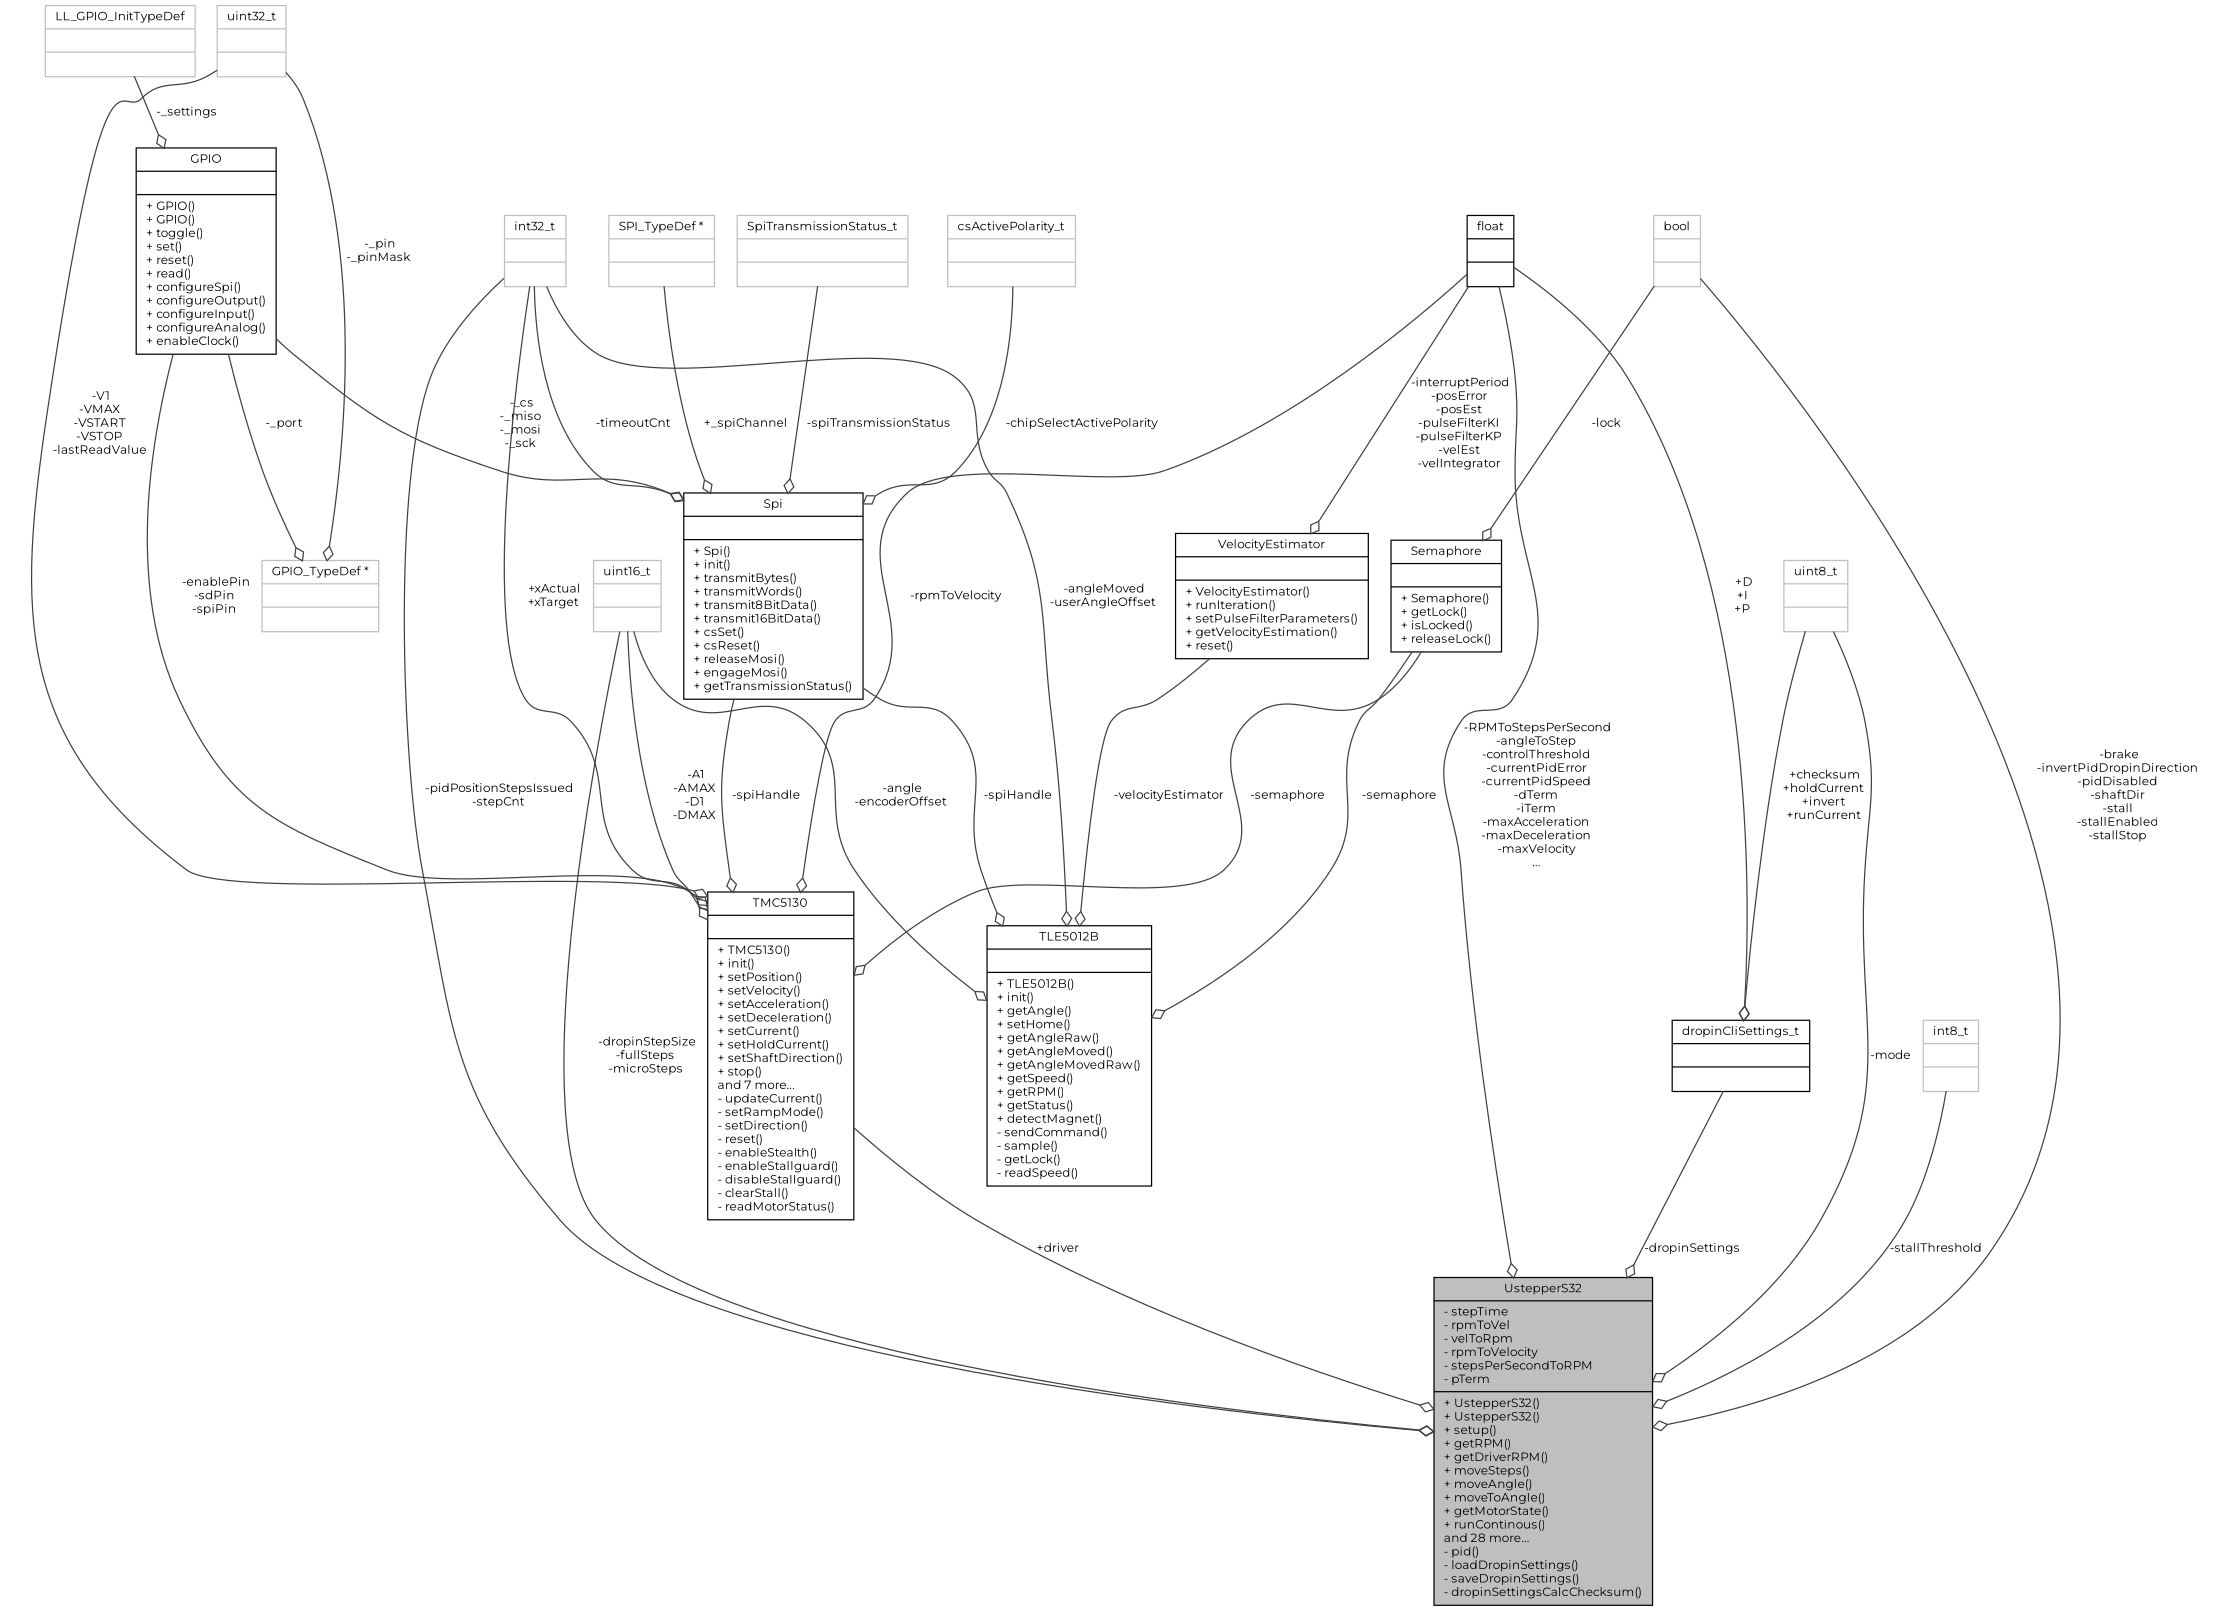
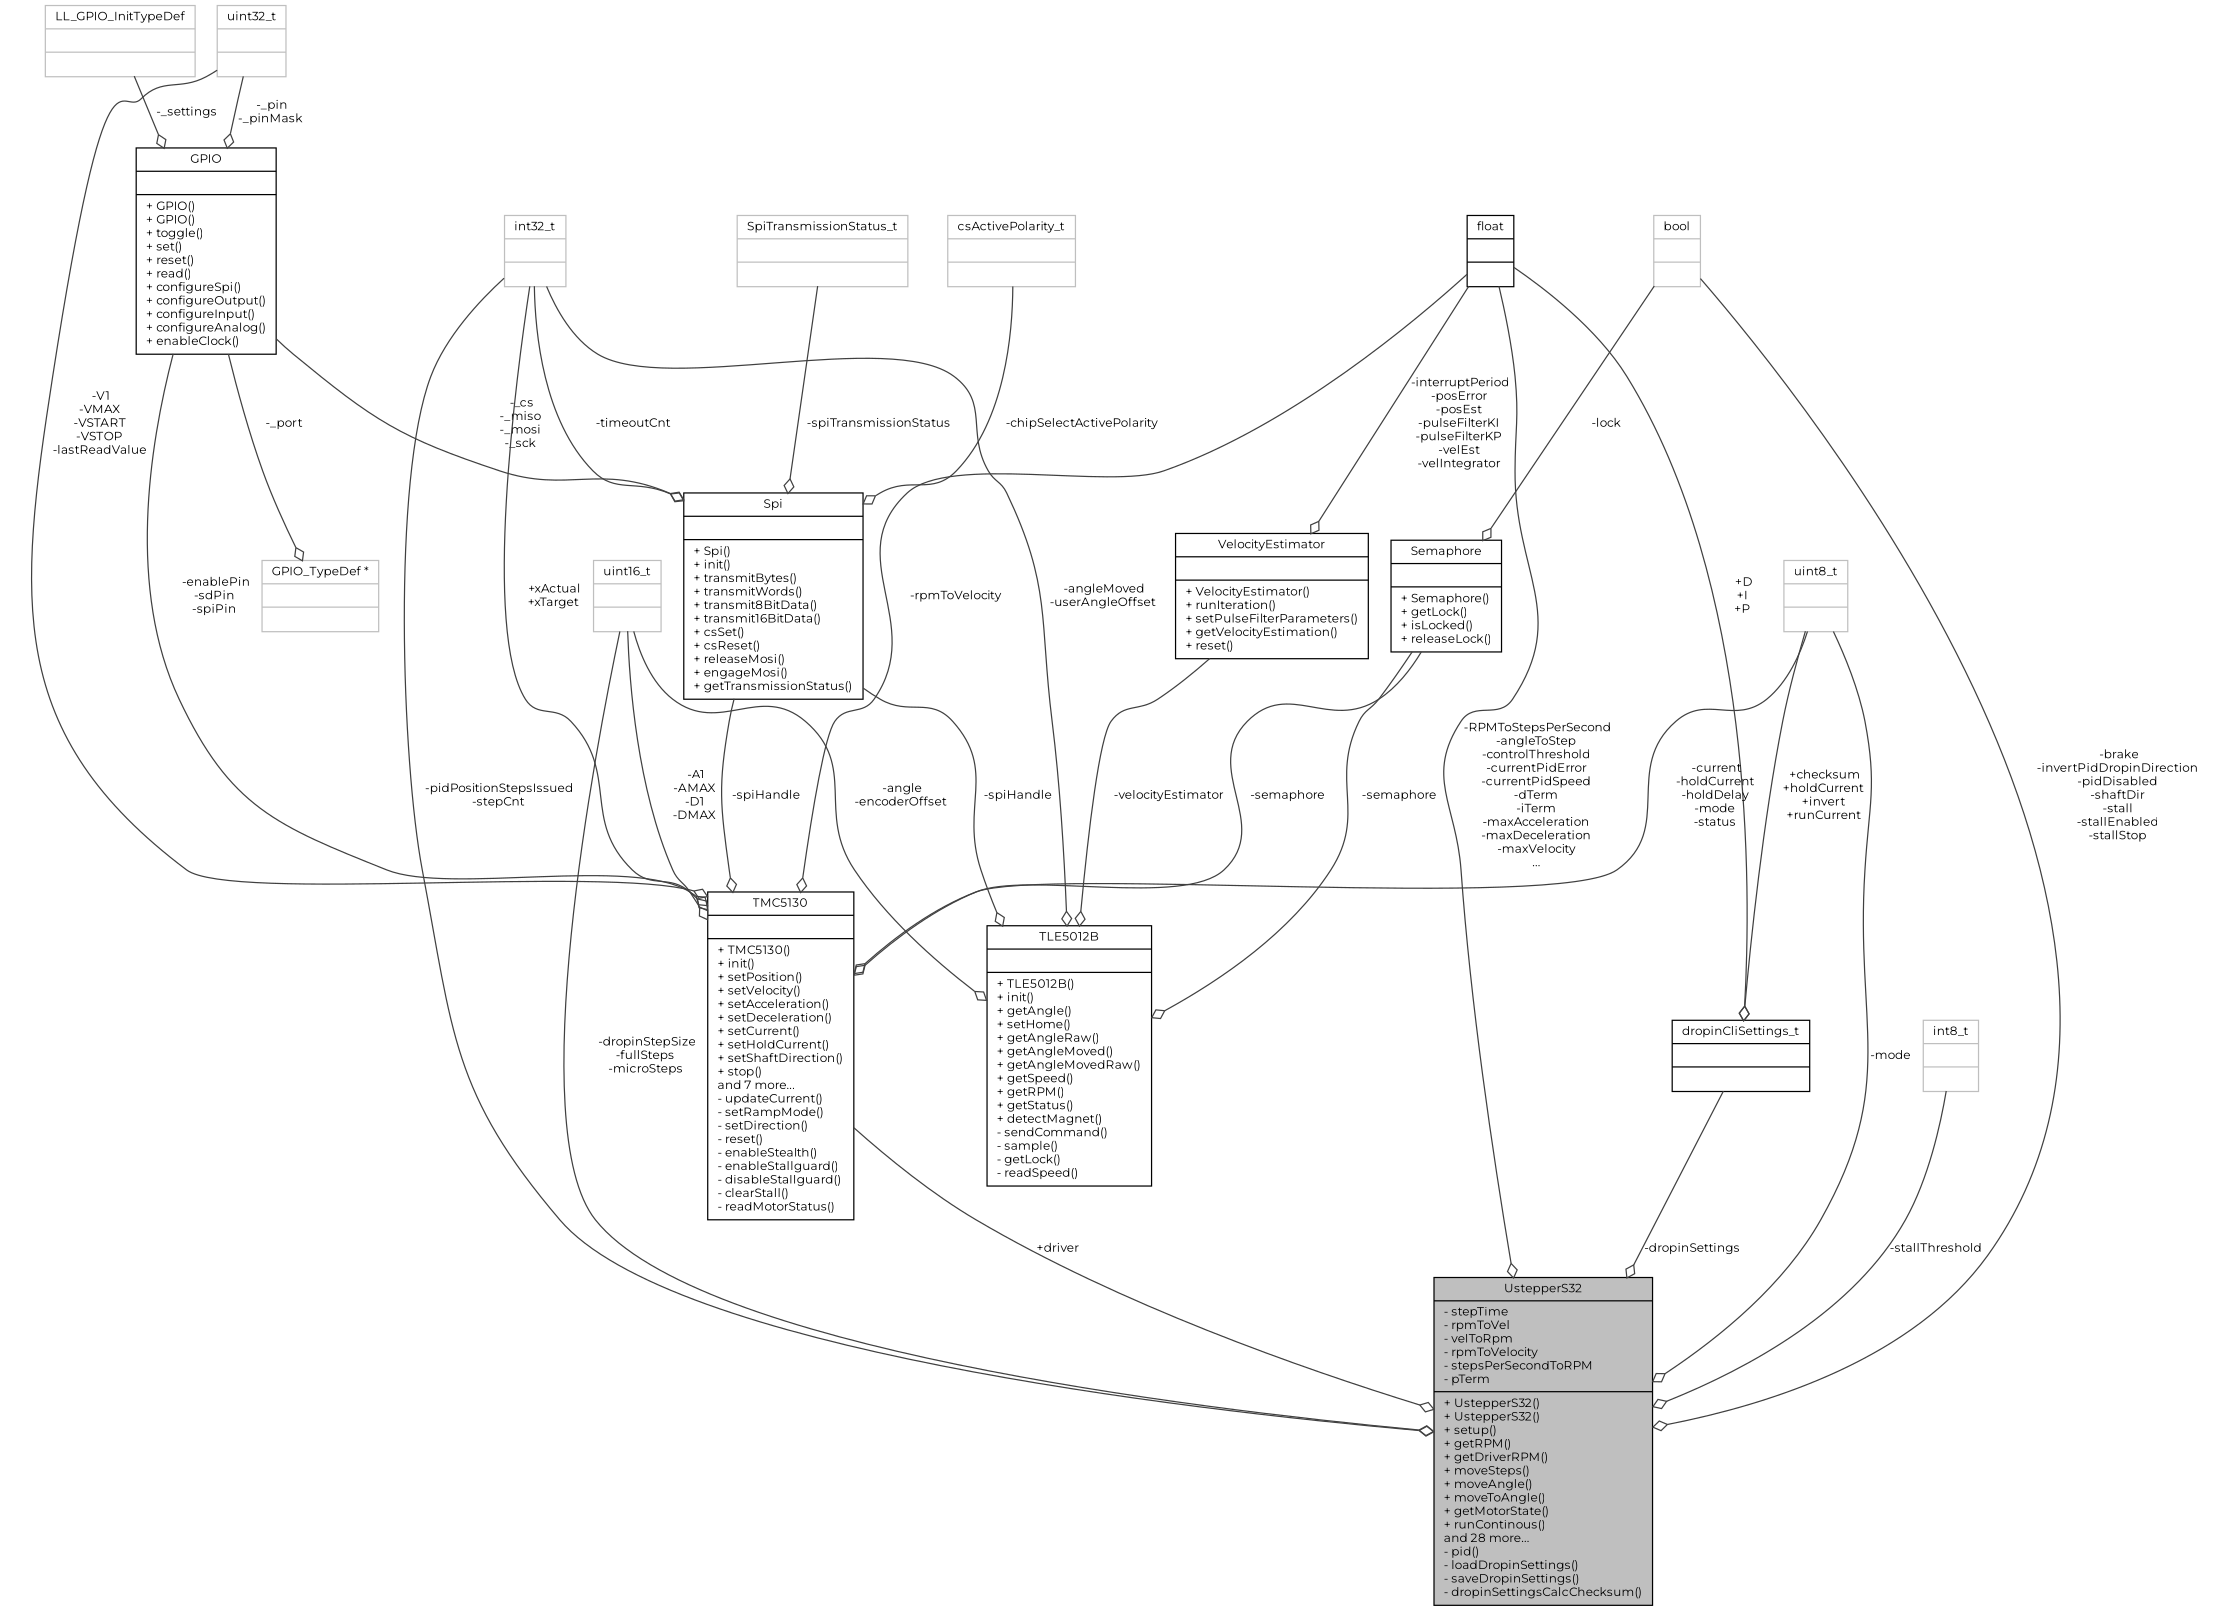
(662, 251) -> none
(344, 305) -> (237, 105)
none -> (1402, 888)
